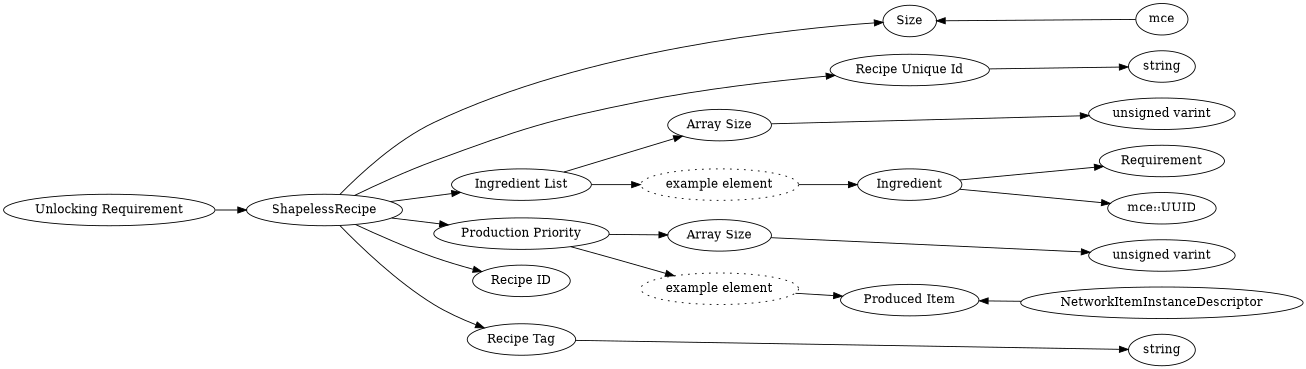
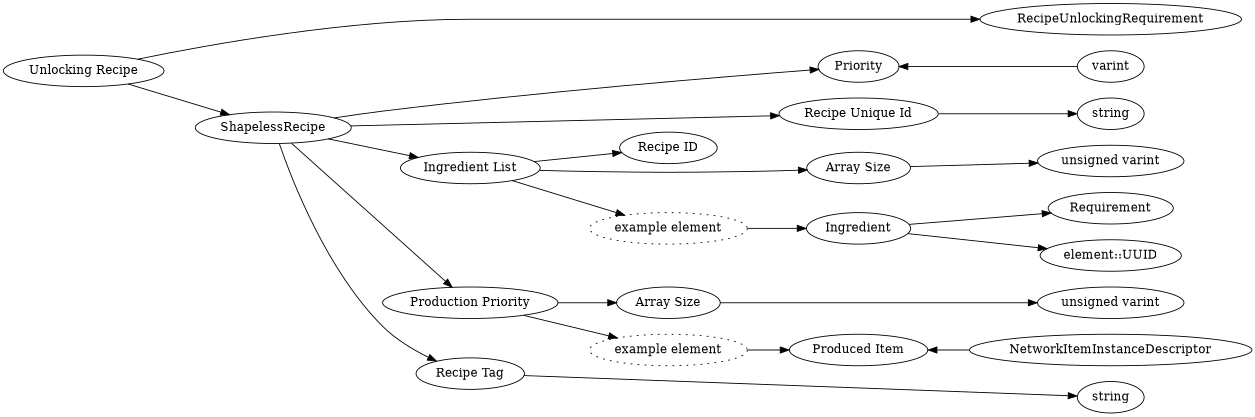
none -> (1111, 19)
(1162, 19) -> (1111, 66)
(910, 21) -> (859, 66)
(1162, 208) -> (1111, 256)
(109, 210) -> (84, 71)
(413, 250) -> (573, 158)
